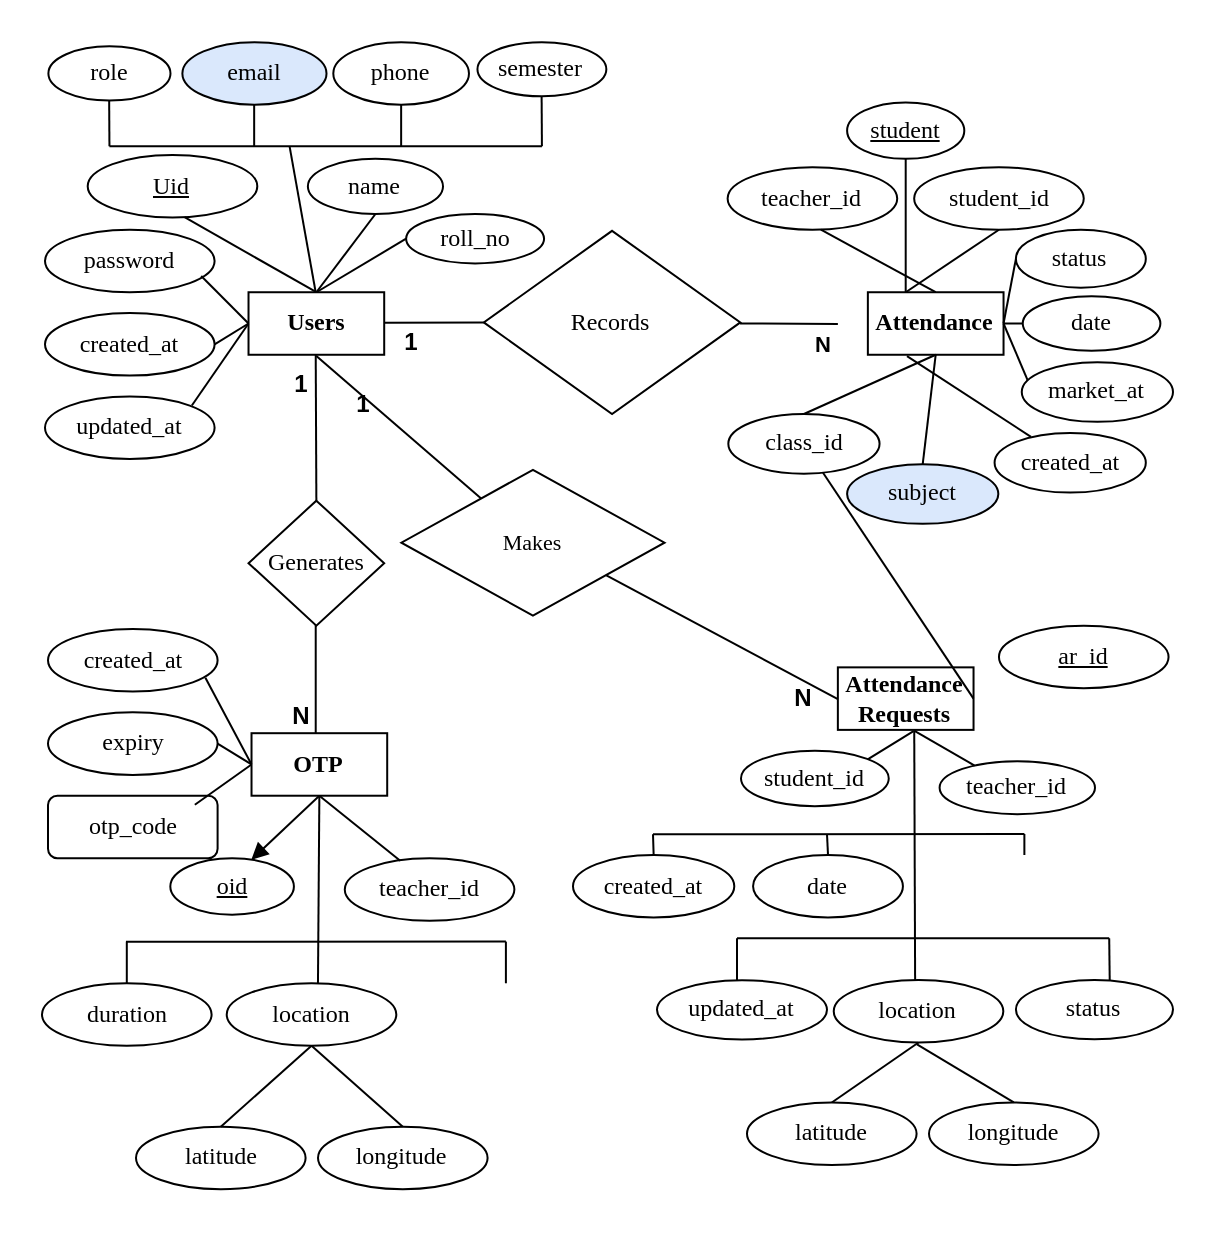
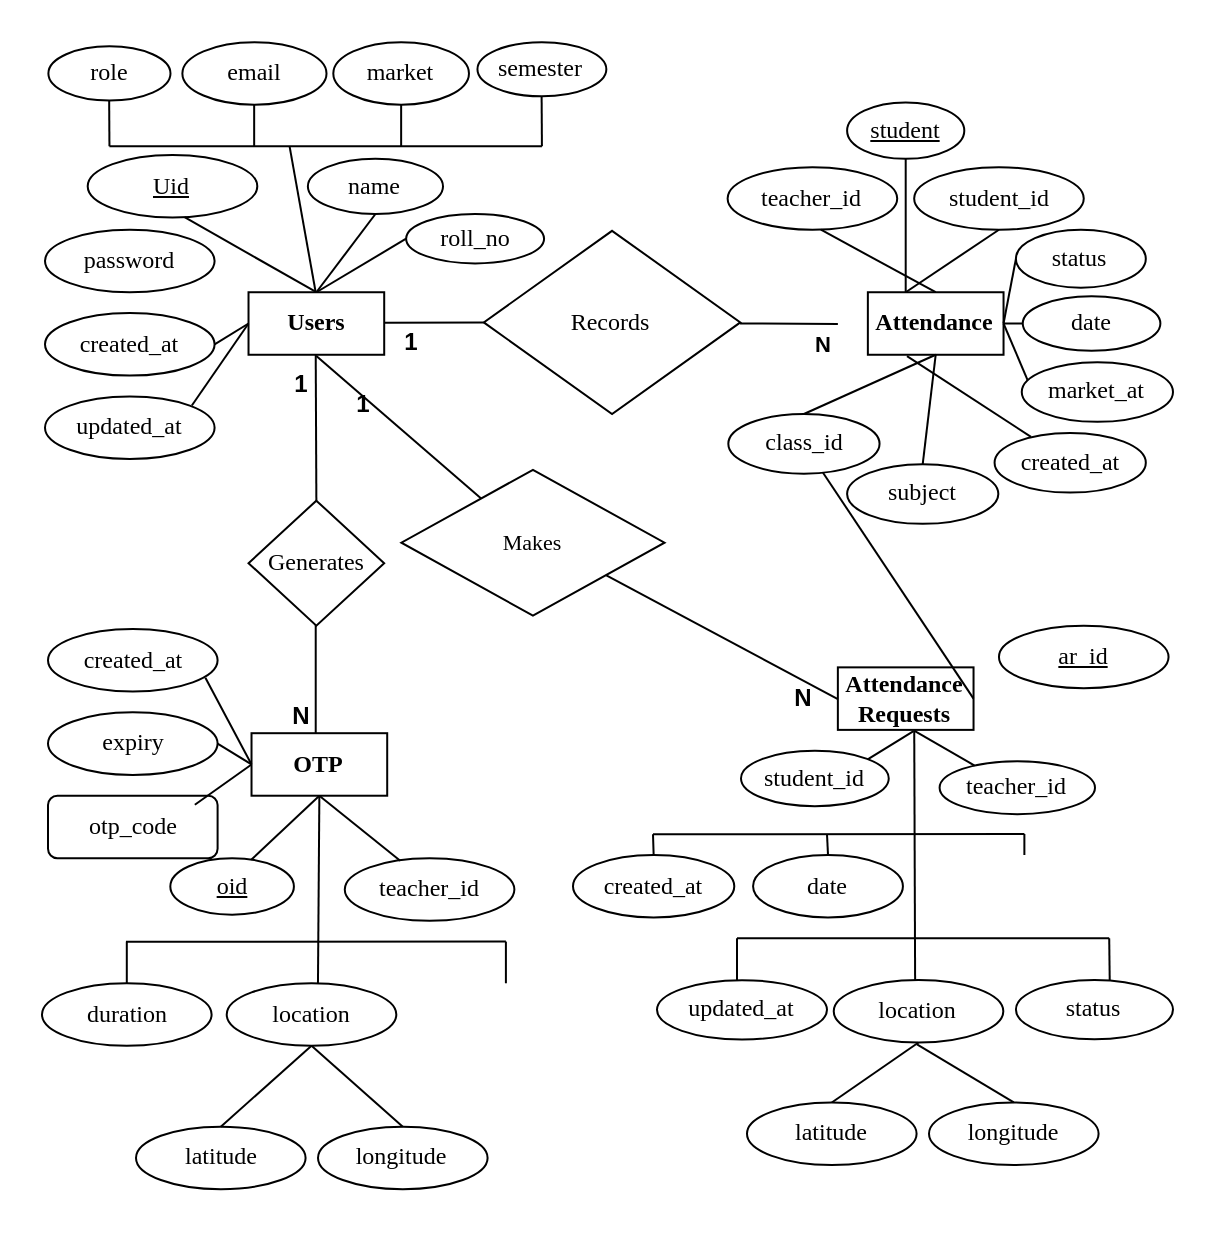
(254, 73) -> (254, 73)
(401, 73) -> (401, 73)
(223, 298) -> none
(923, 494) -> (923, 494)
(265, 847) -> (259, 853)
